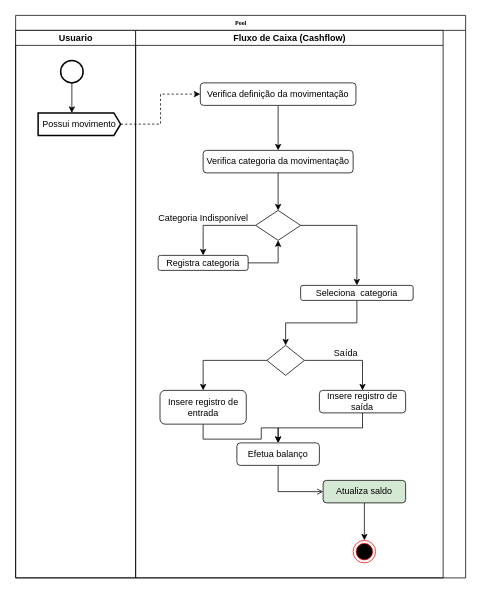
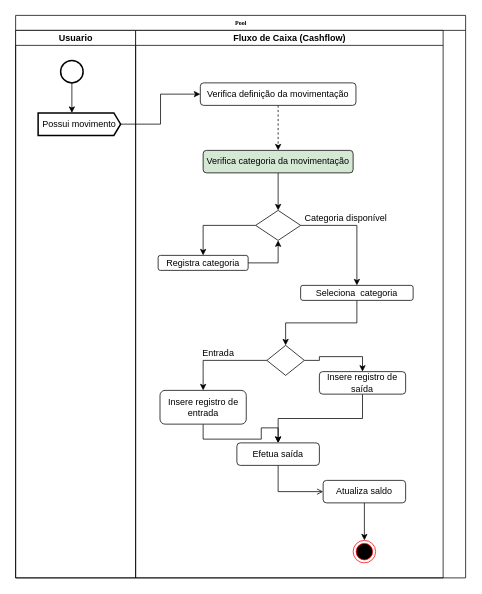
(160, 111) -> (160, 111)
(278, 125) -> (278, 125)
(278, 162) -> (278, 162)
(203, 218) -> none
none -> (345, 218)
none -> (218, 353)
(345, 353) -> none
(362, 402) -> (362, 383)
(278, 454) -> (278, 454)
(364, 492) -> (364, 492)
